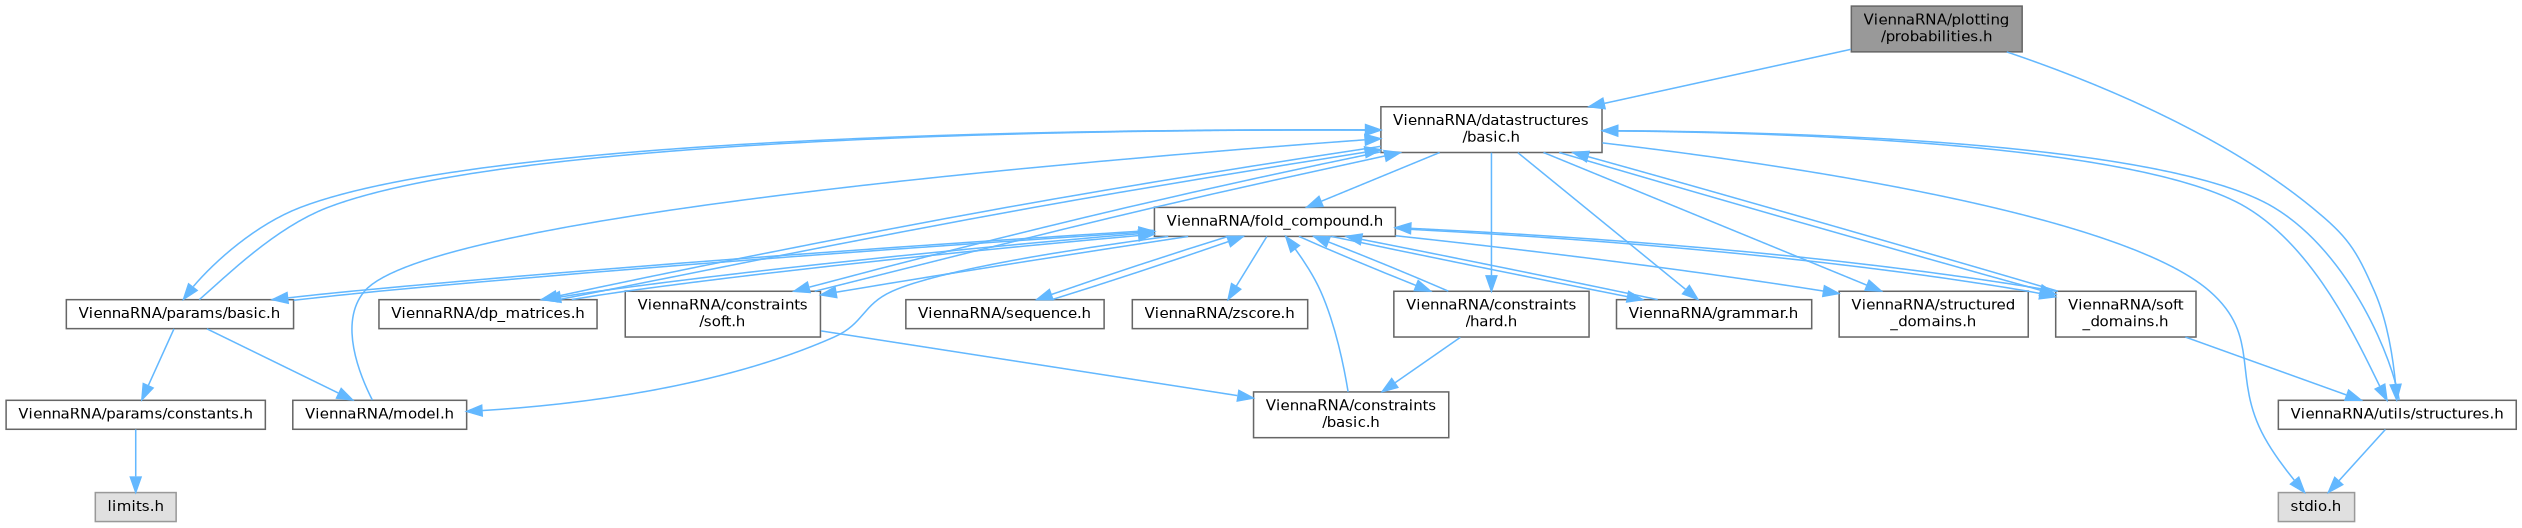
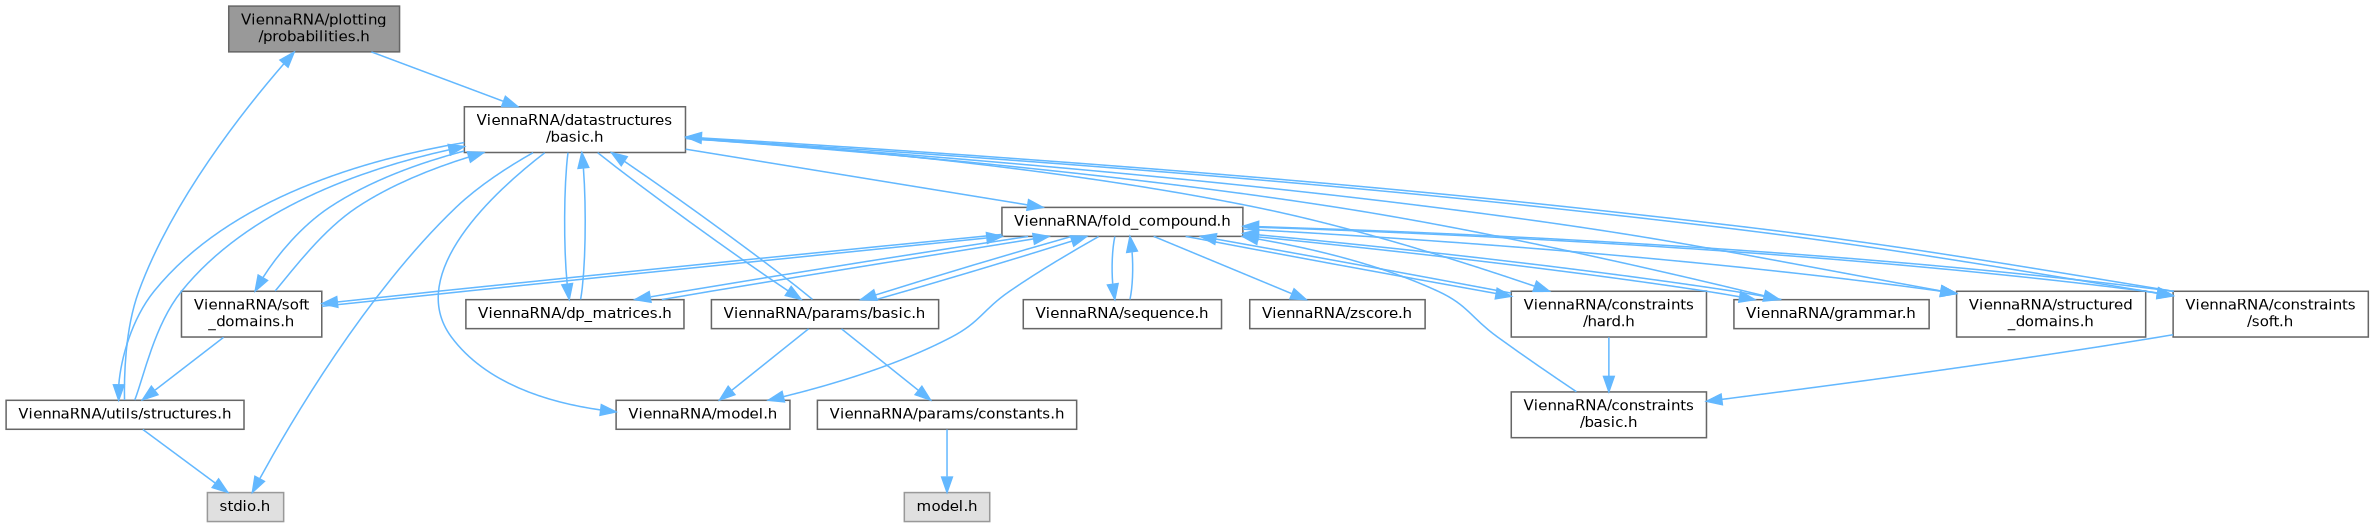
(2254, 166) -> (173, 218)
(801, 193) -> (440, 311)
none -> (1717, 249)
(136, 507) -> (947, 507)
